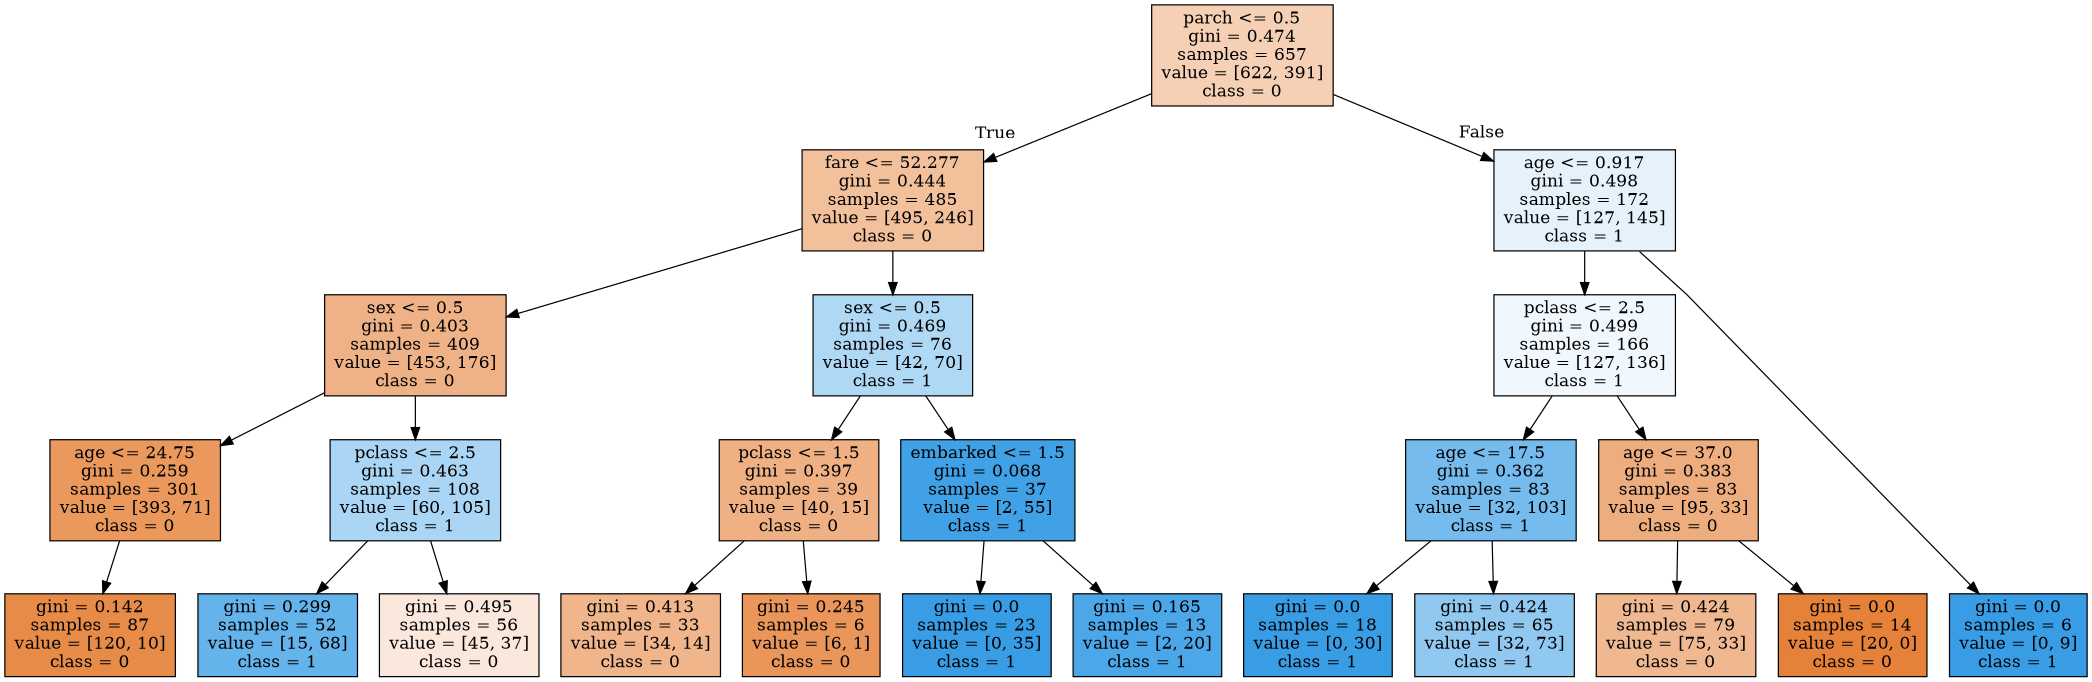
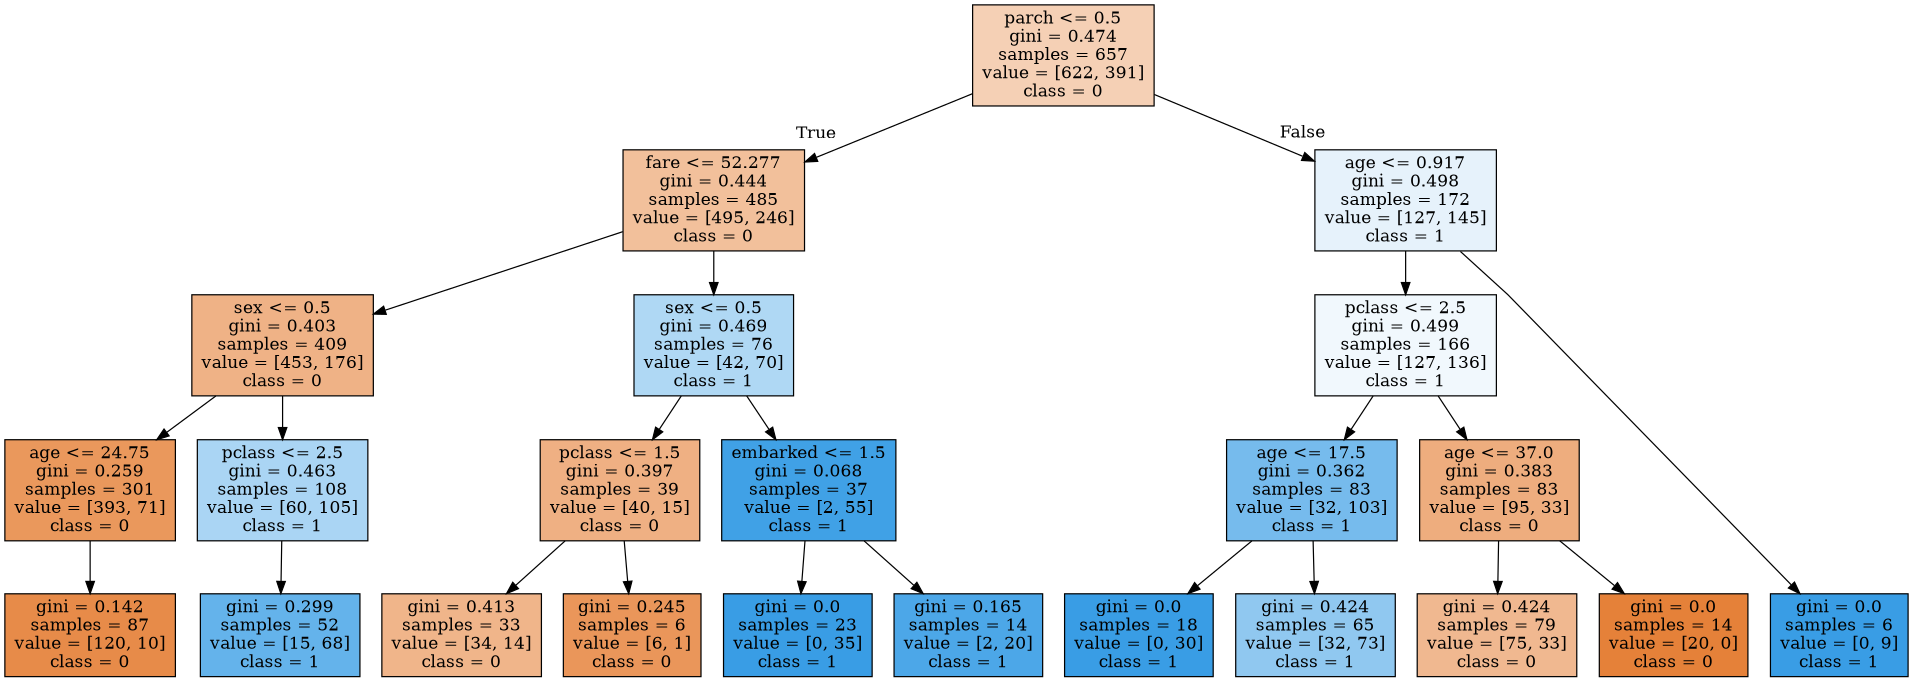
(459, 635) -> none
(1147, 635) -> (968, 635)
